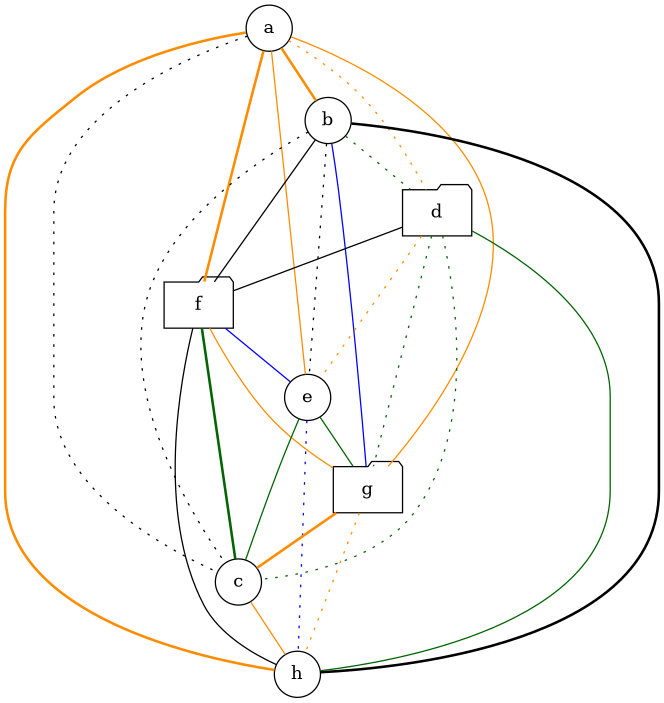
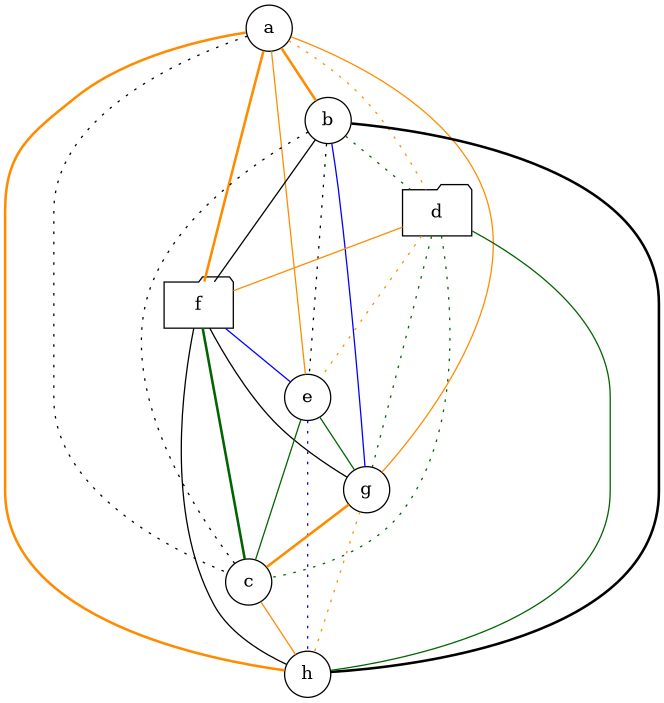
(326, 256) -> (326, 256)
(261, 407) -> (267, 414)
(368, 490) -> (367, 490)
